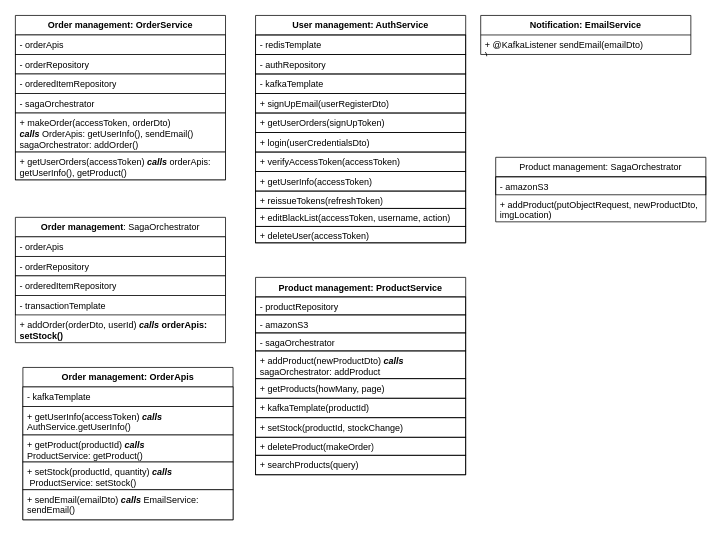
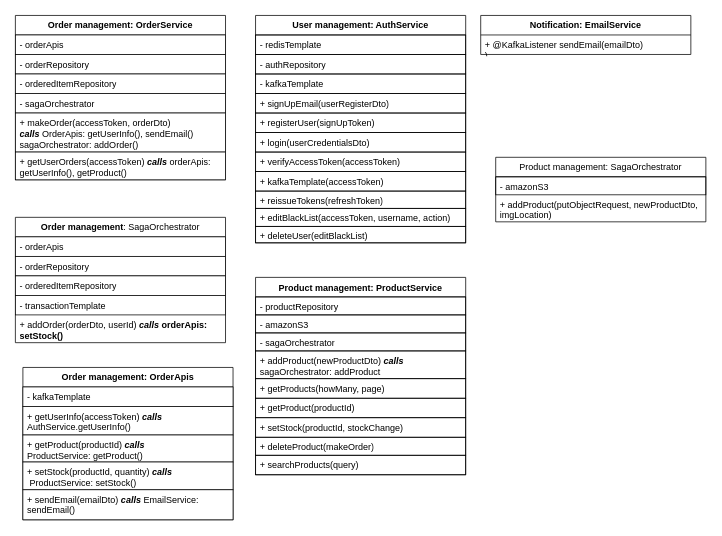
(328, 124) -> (324, 124)
(324, 182) -> (328, 182)
(321, 237) -> (322, 237)
(323, 409) -> (317, 409)
